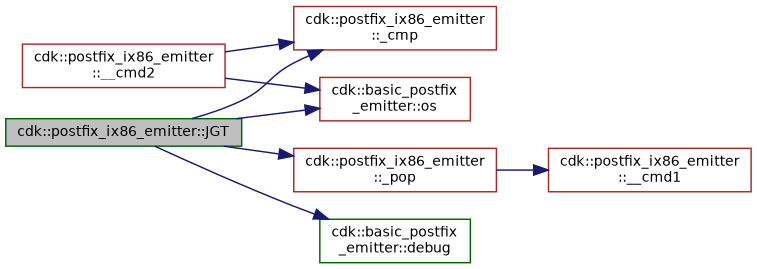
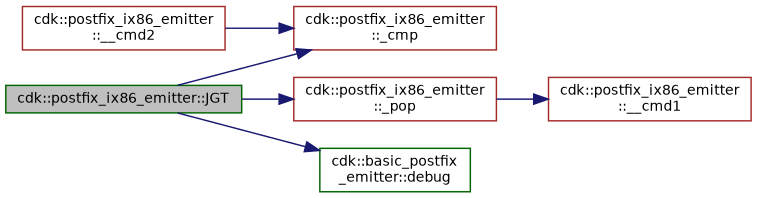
(395, 99) -> none
